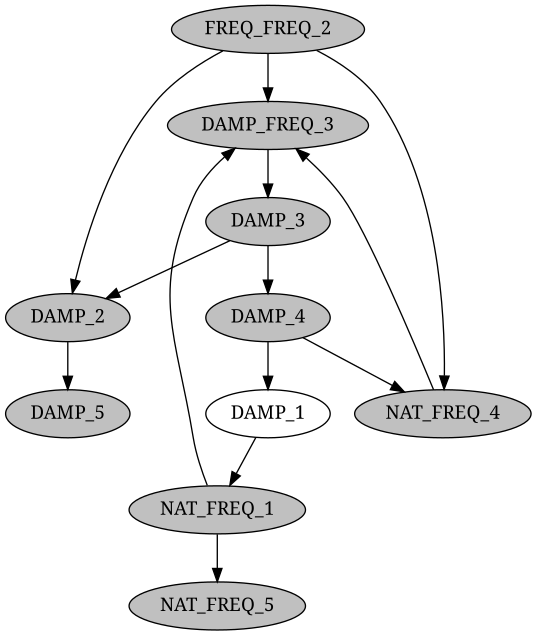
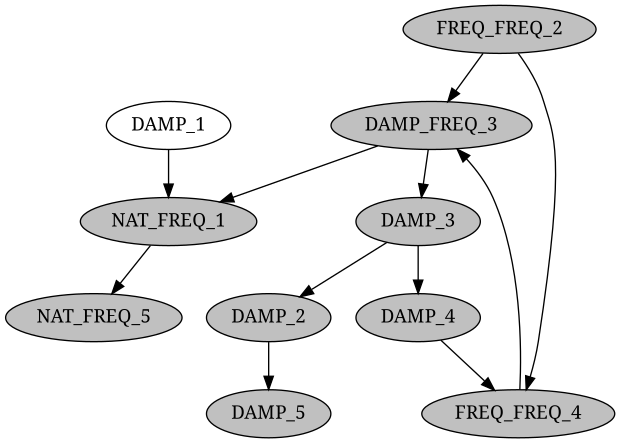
(124, 148) -> none
(171, 316) -> (305, 172)
(268, 359) -> none
(443, 414) -> (518, 414)
